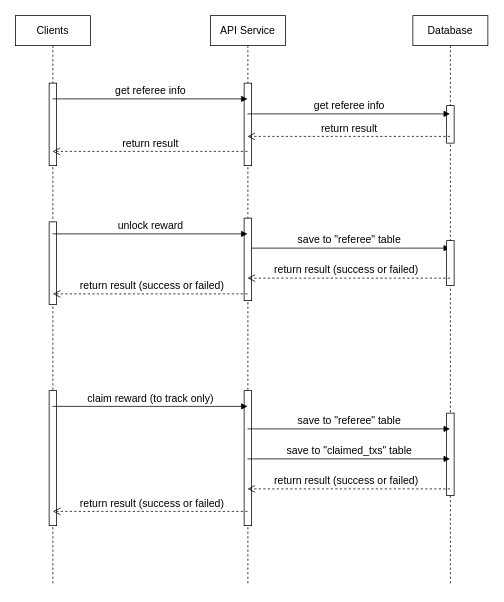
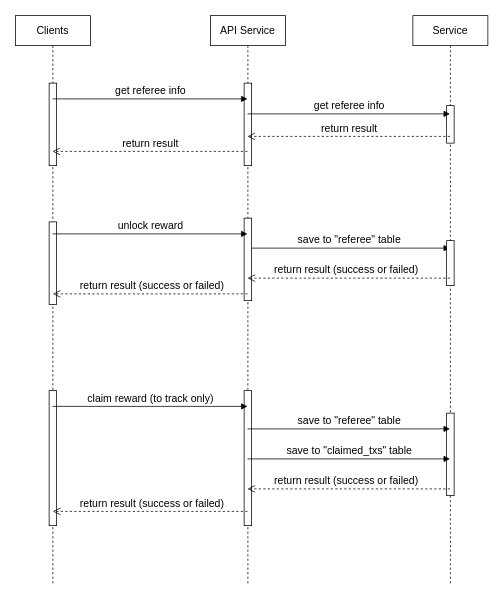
(450, 30) -> (450, 30)
